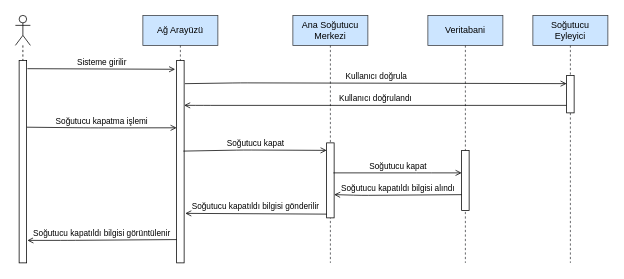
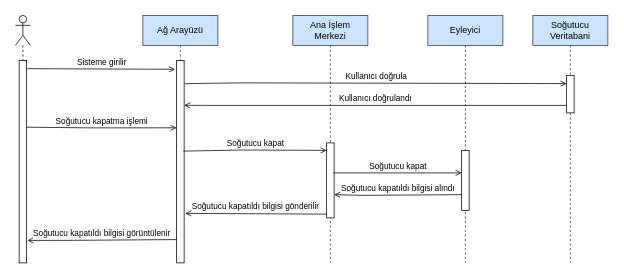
(330, 30) -> (330, 30)
(465, 30) -> (465, 30)
(570, 30) -> (570, 30)
